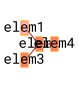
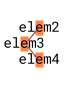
(24, 28) -> none
(46, 44) -> (32, 51)
